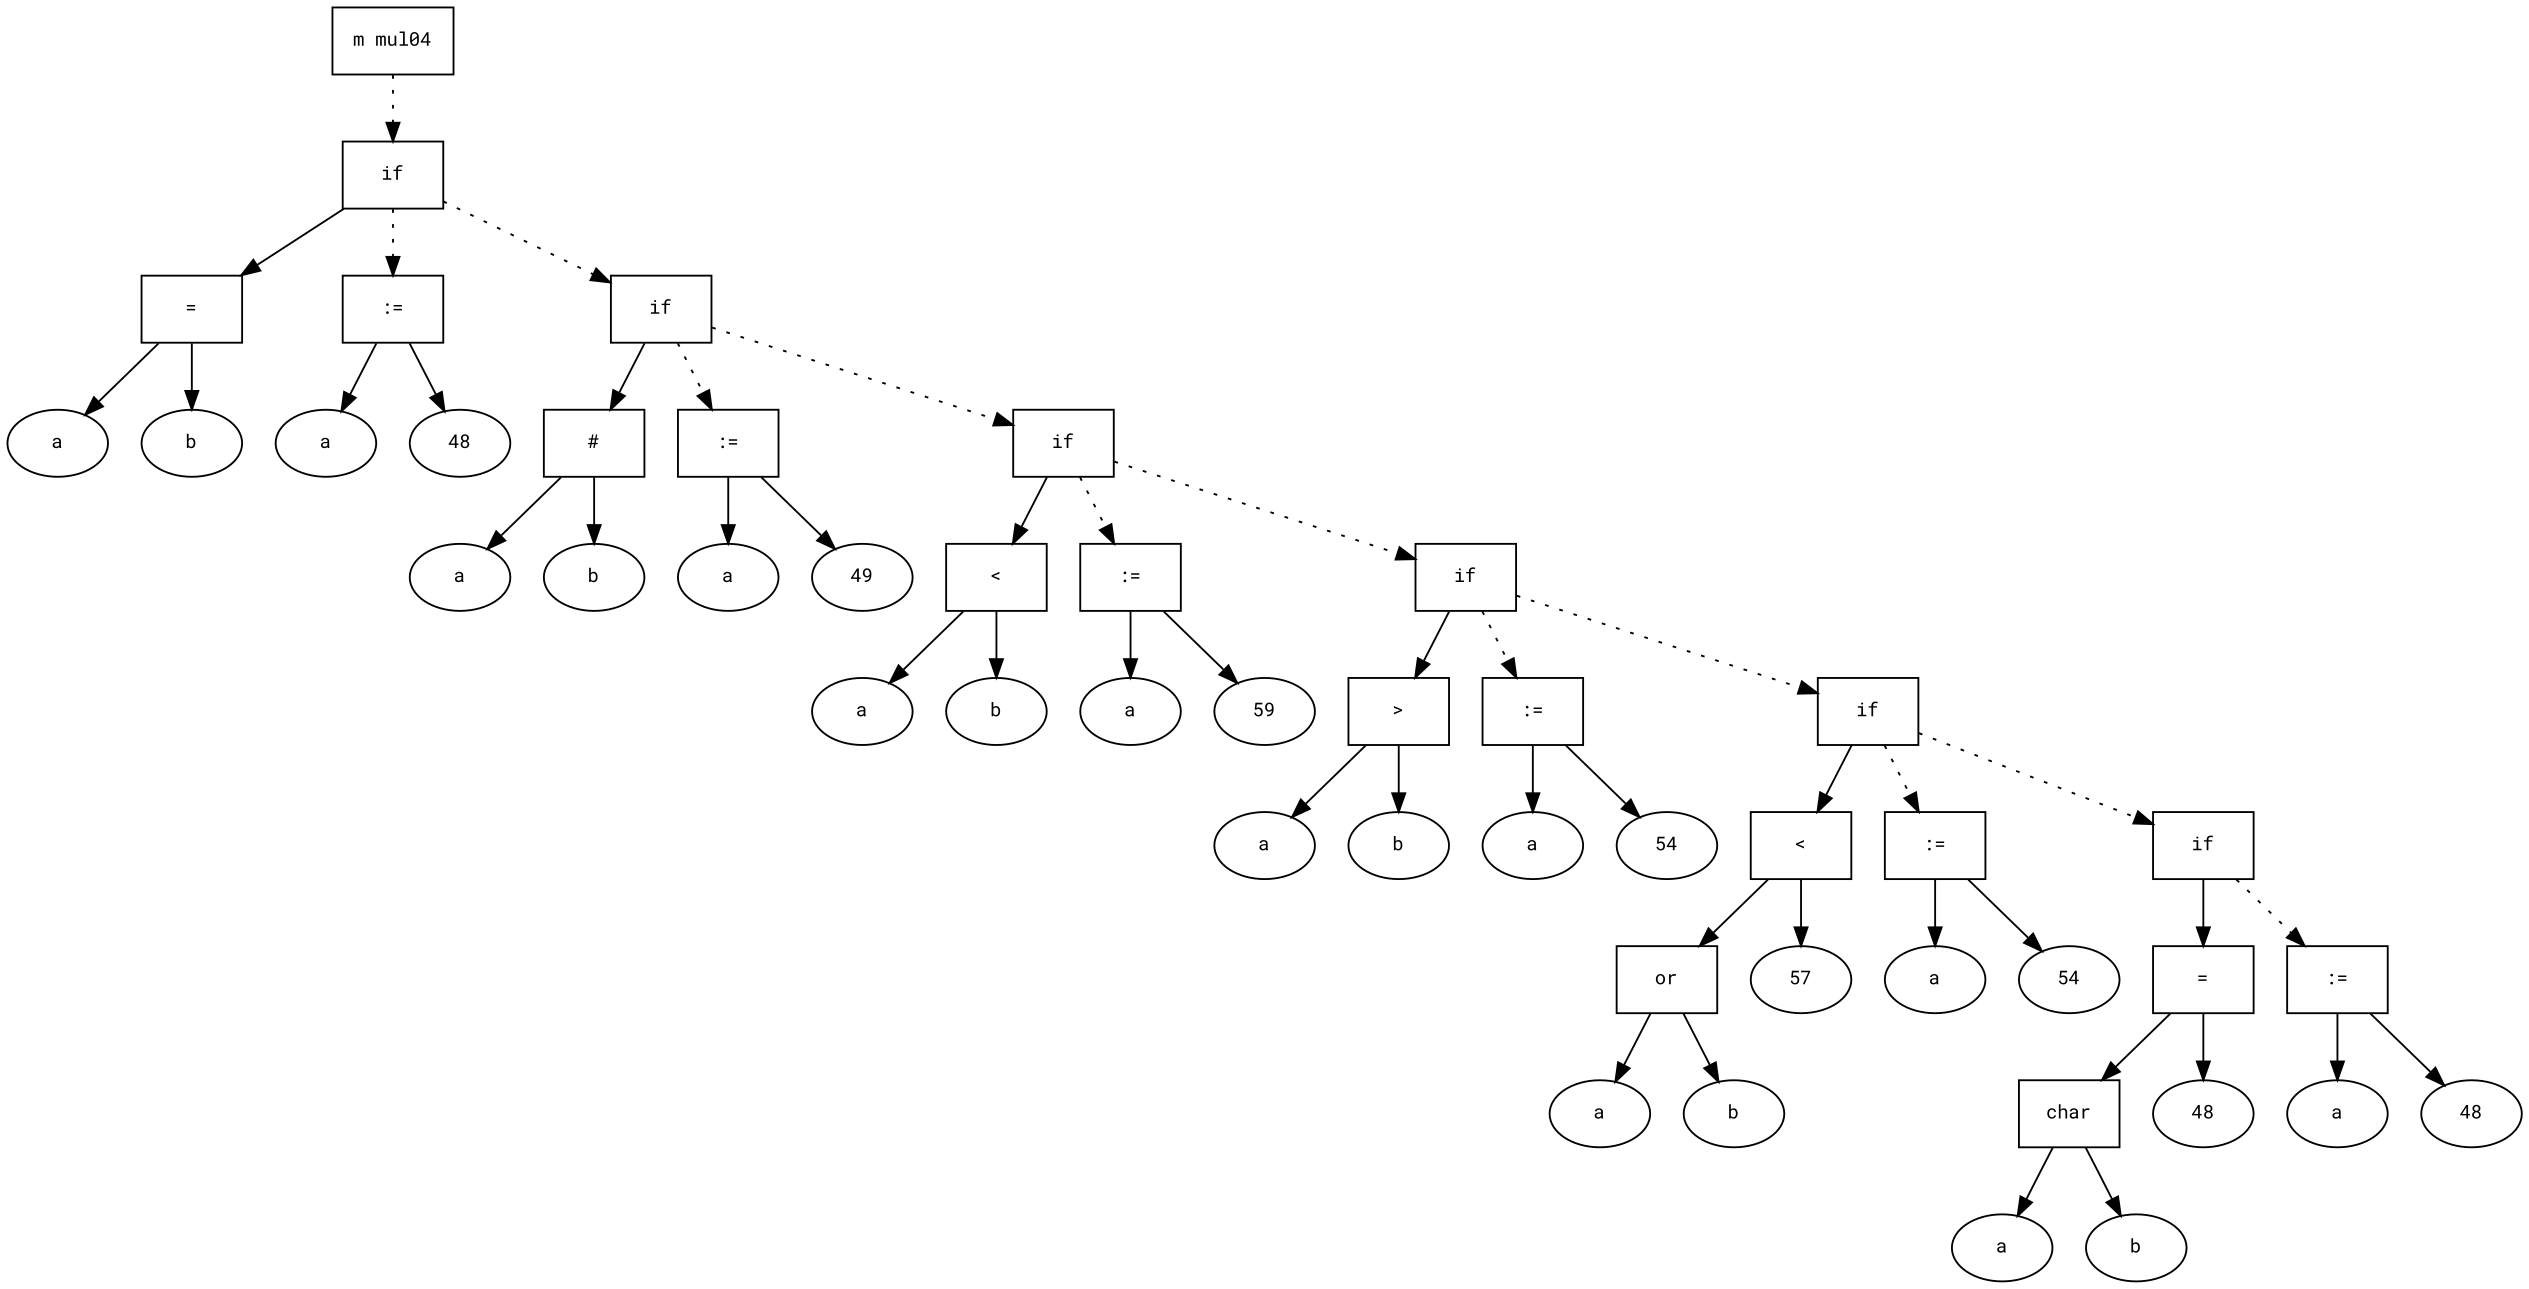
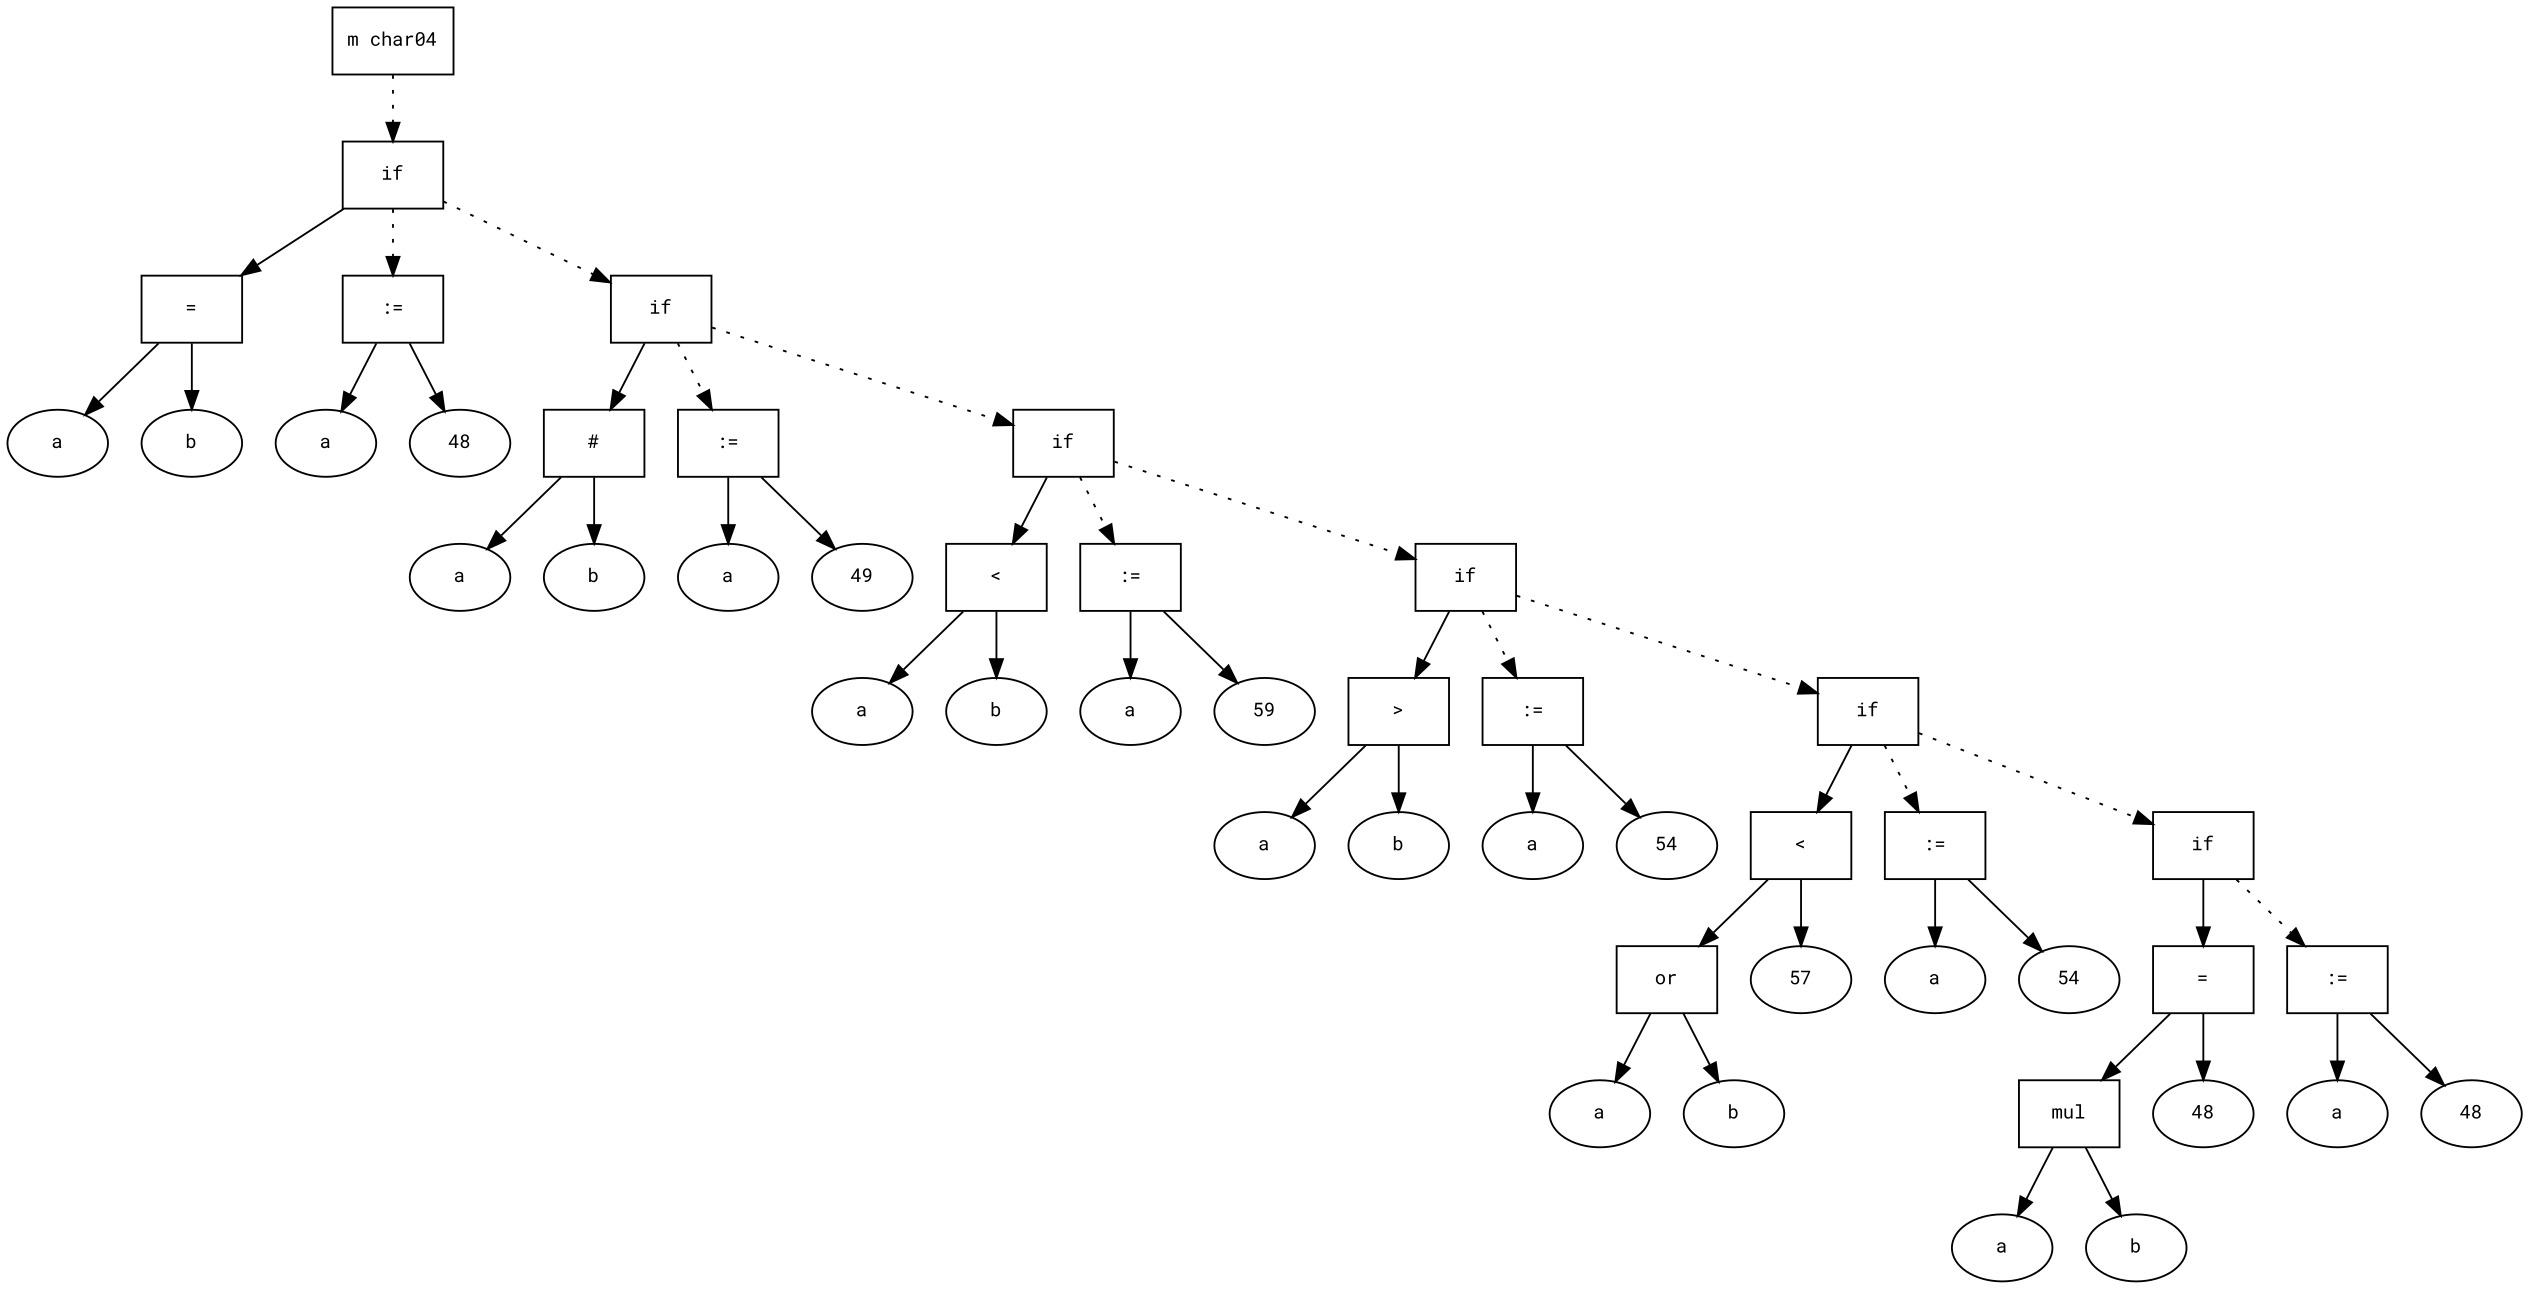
(393, 41) -> (393, 41)
(2069, 1114) -> (2069, 1114)
